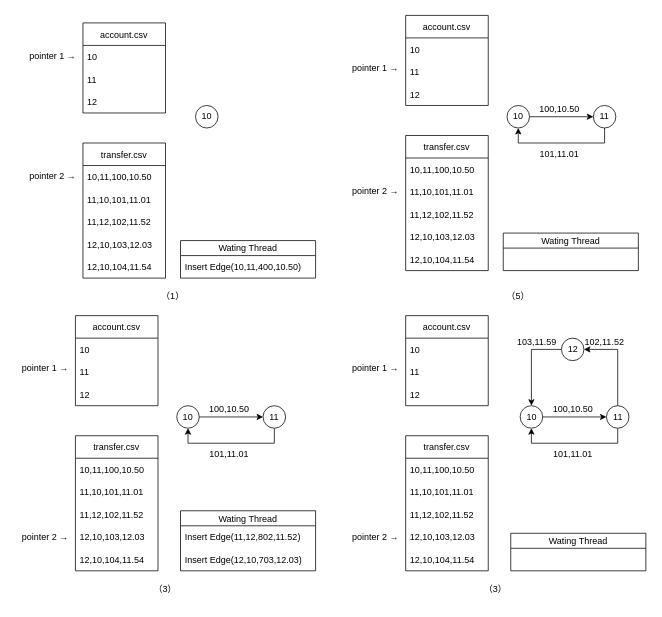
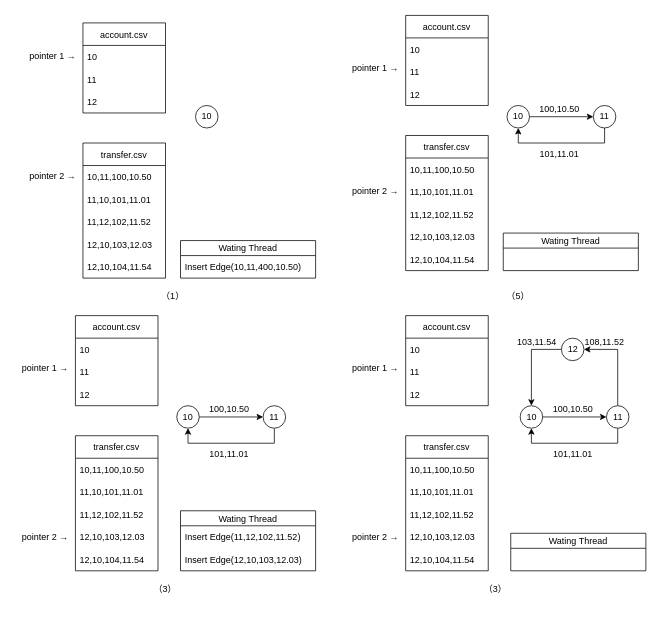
(537, 342) -> (537, 342)
(604, 342) -> (604, 342)
(249, 537) -> (249, 537)
(249, 560) -> (249, 560)
